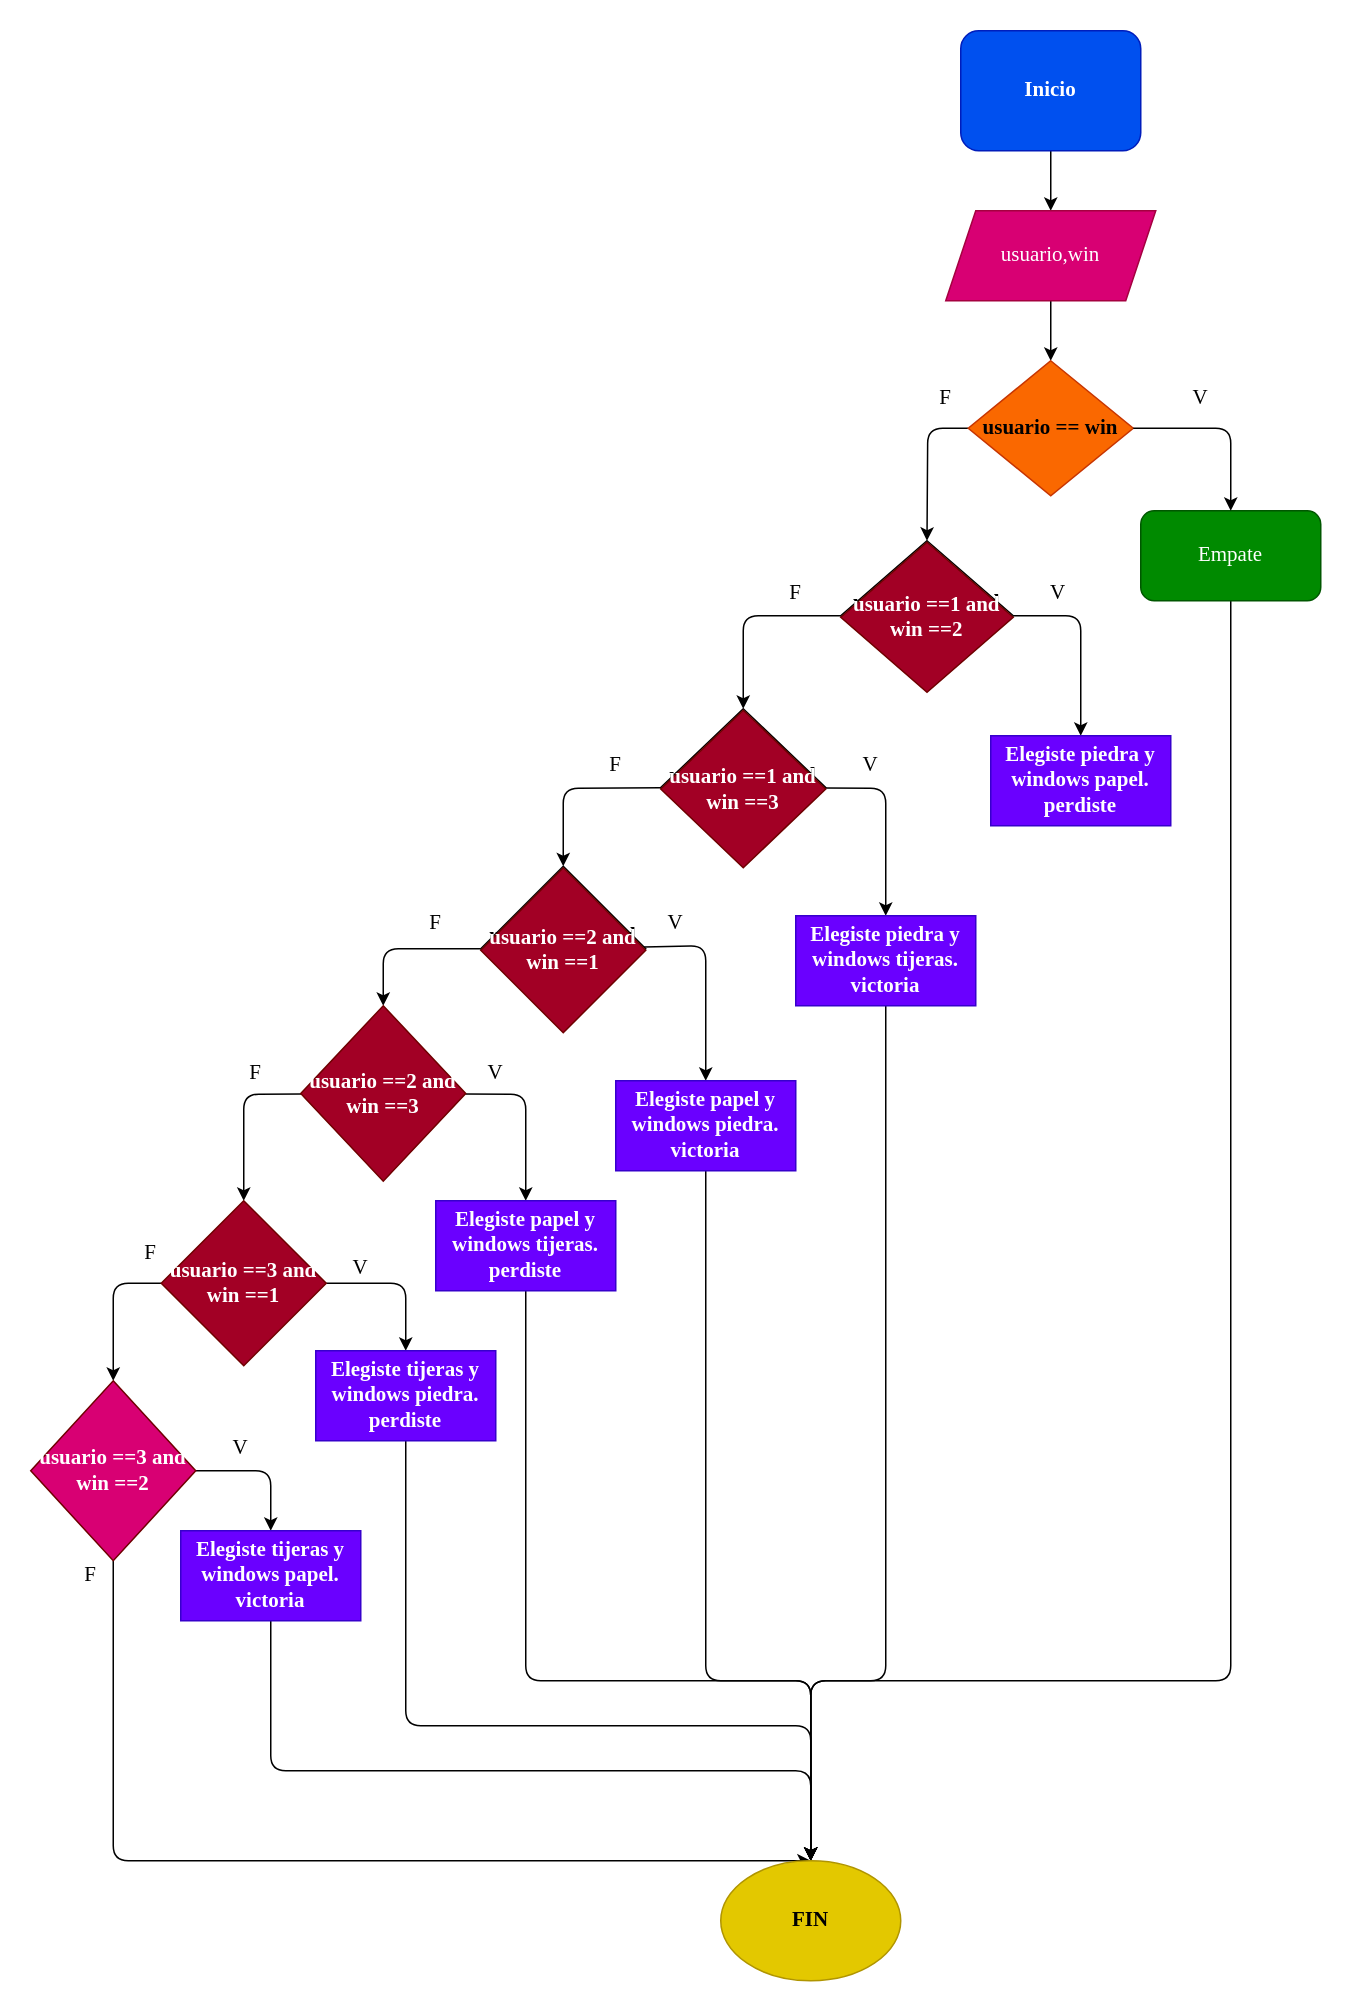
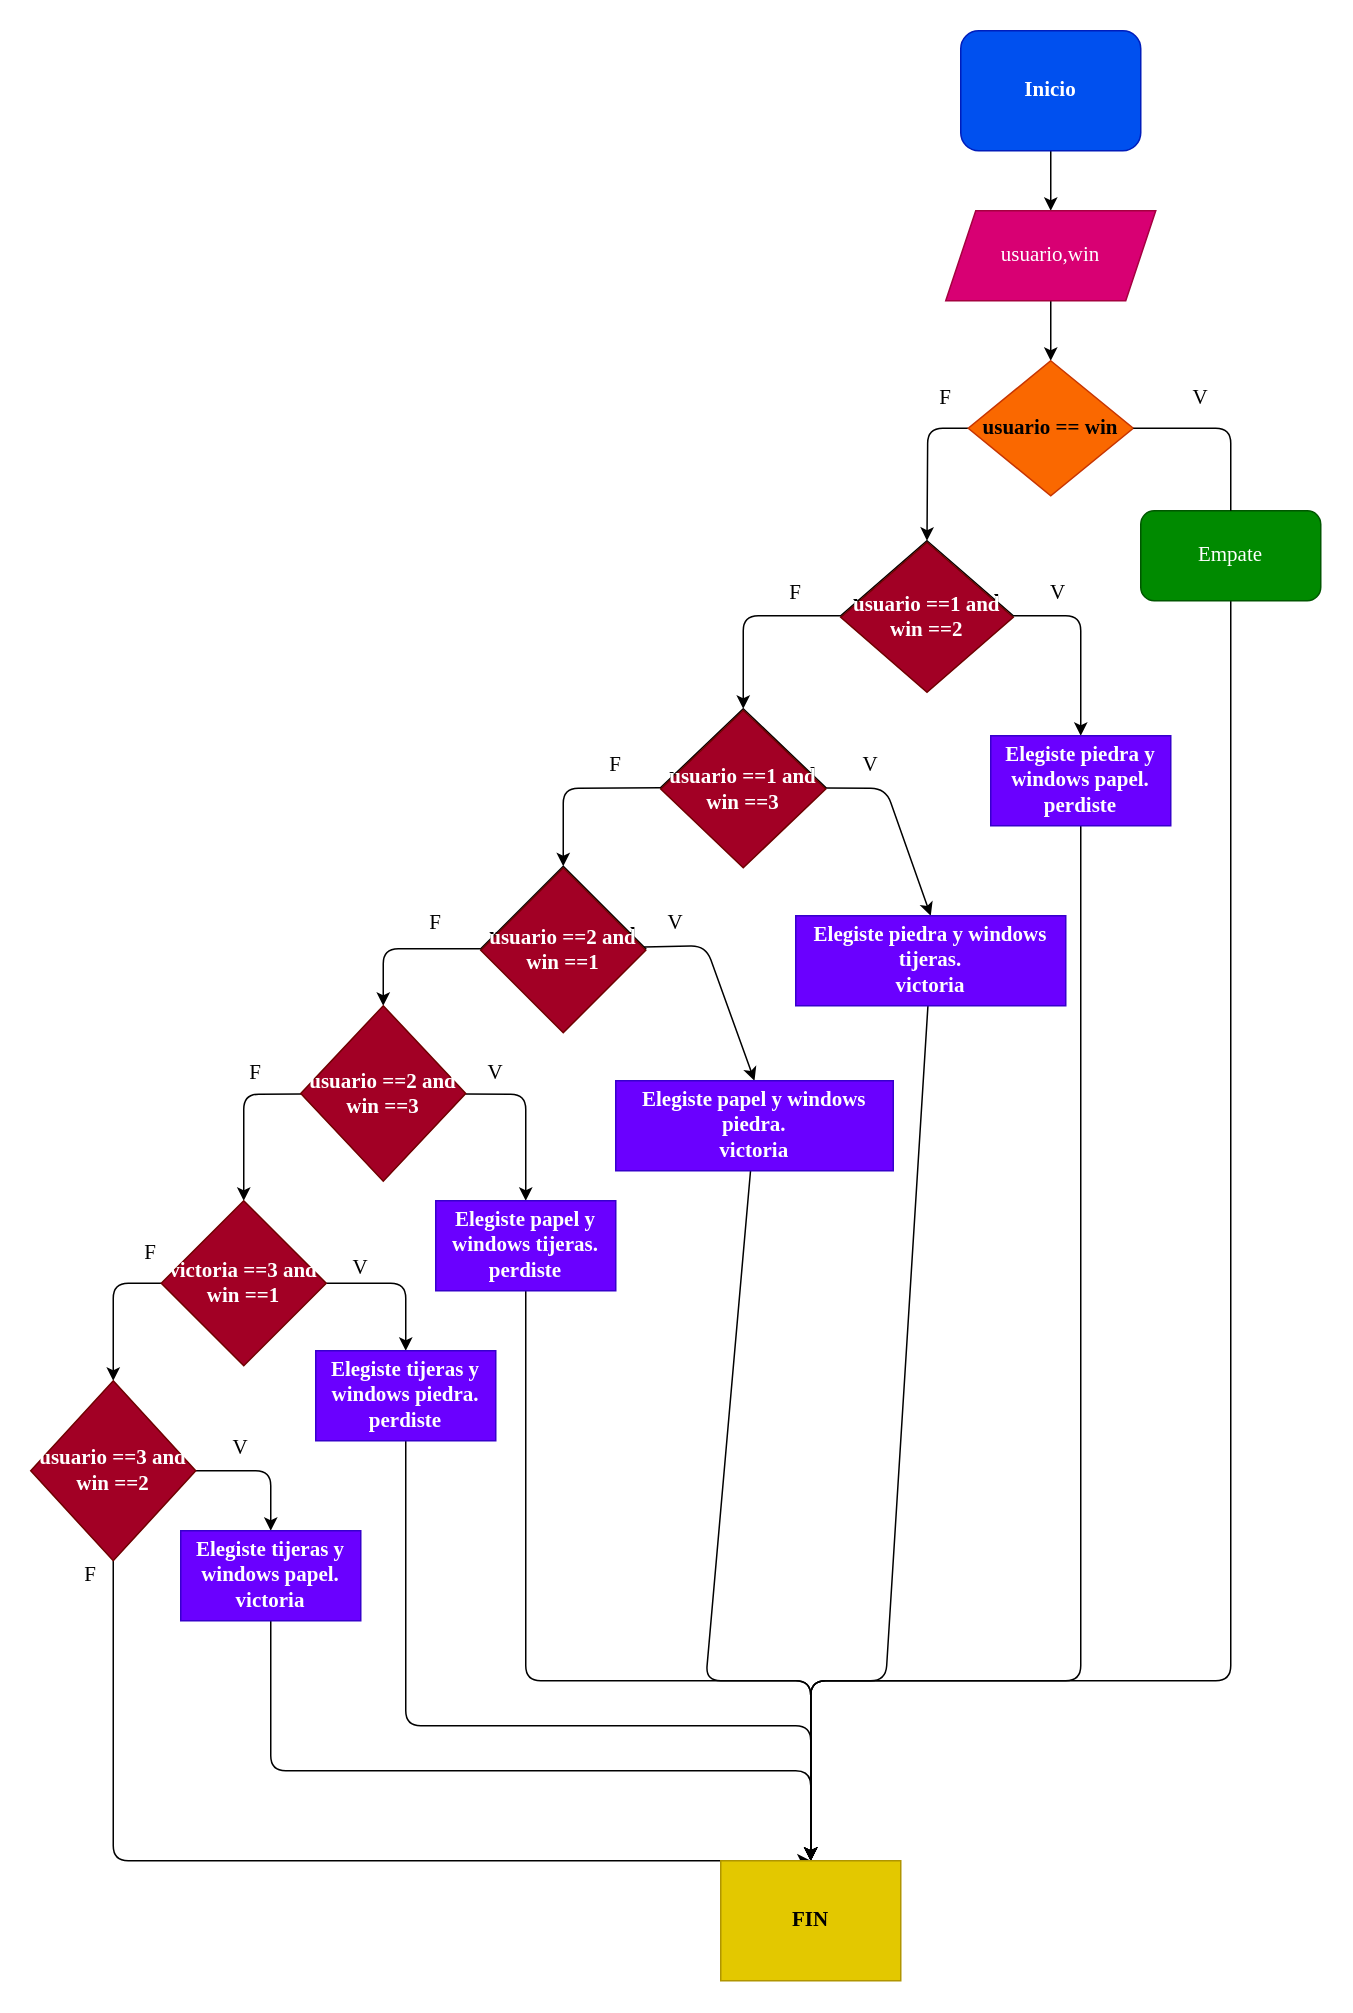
(1231, 499) -> (1231, 503)
(886, 961) -> (931, 961)
(706, 1126) -> (755, 1126)
none -> (1081, 1251)
(244, 1283) -> (244, 1283)
(113, 1471) -> (113, 1471)
(811, 1921) -> (811, 1921)
